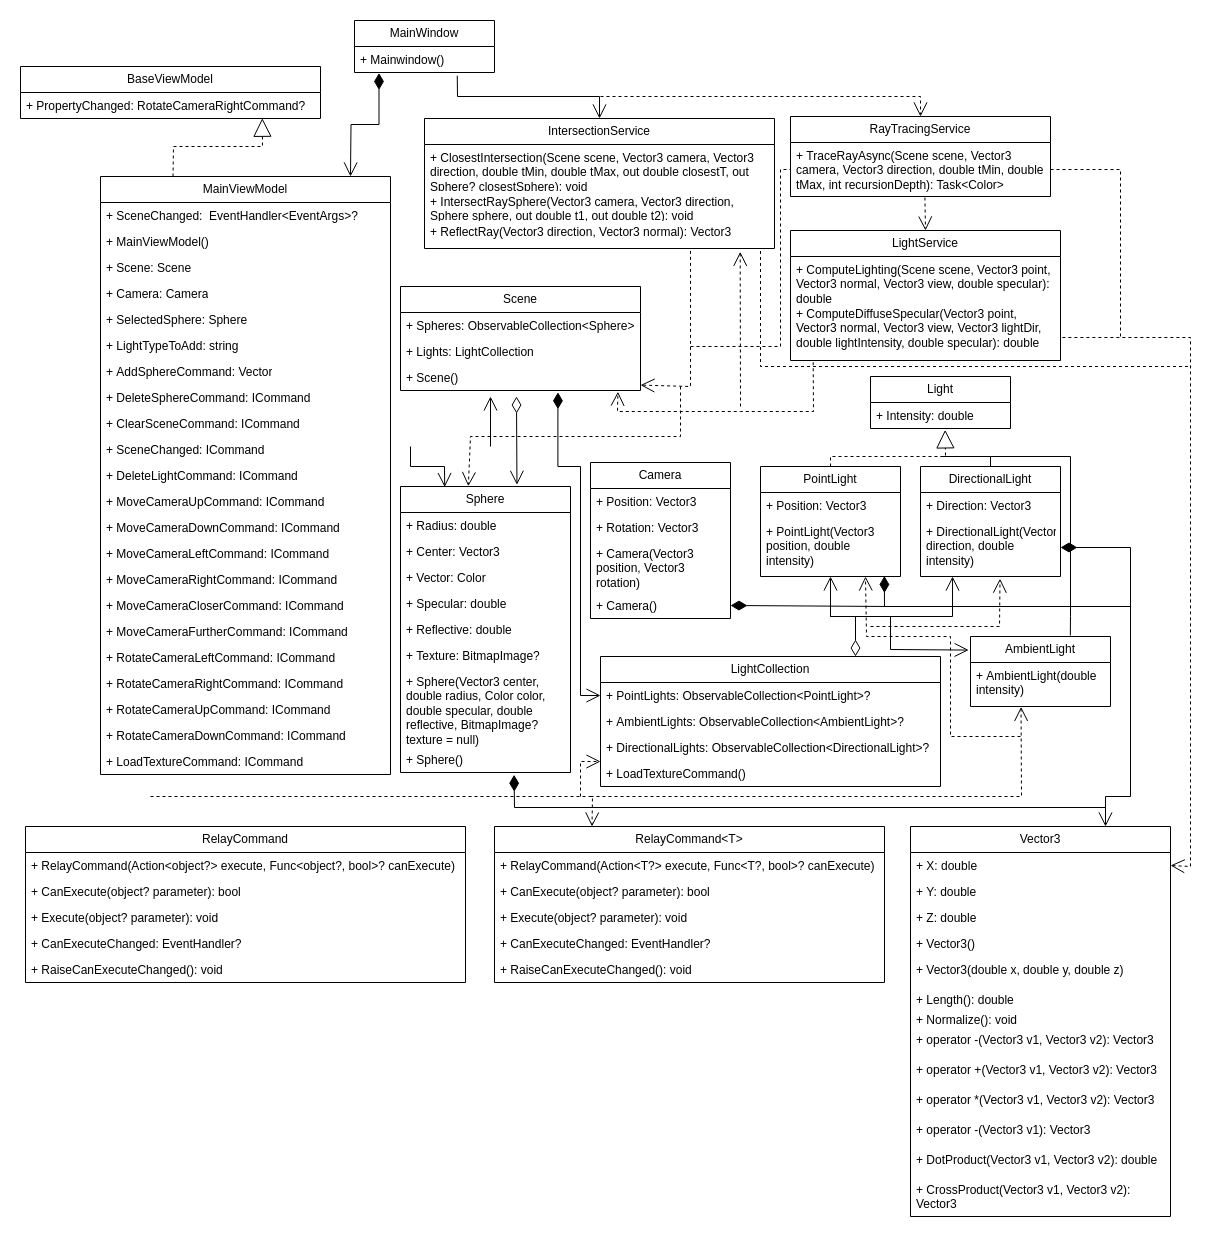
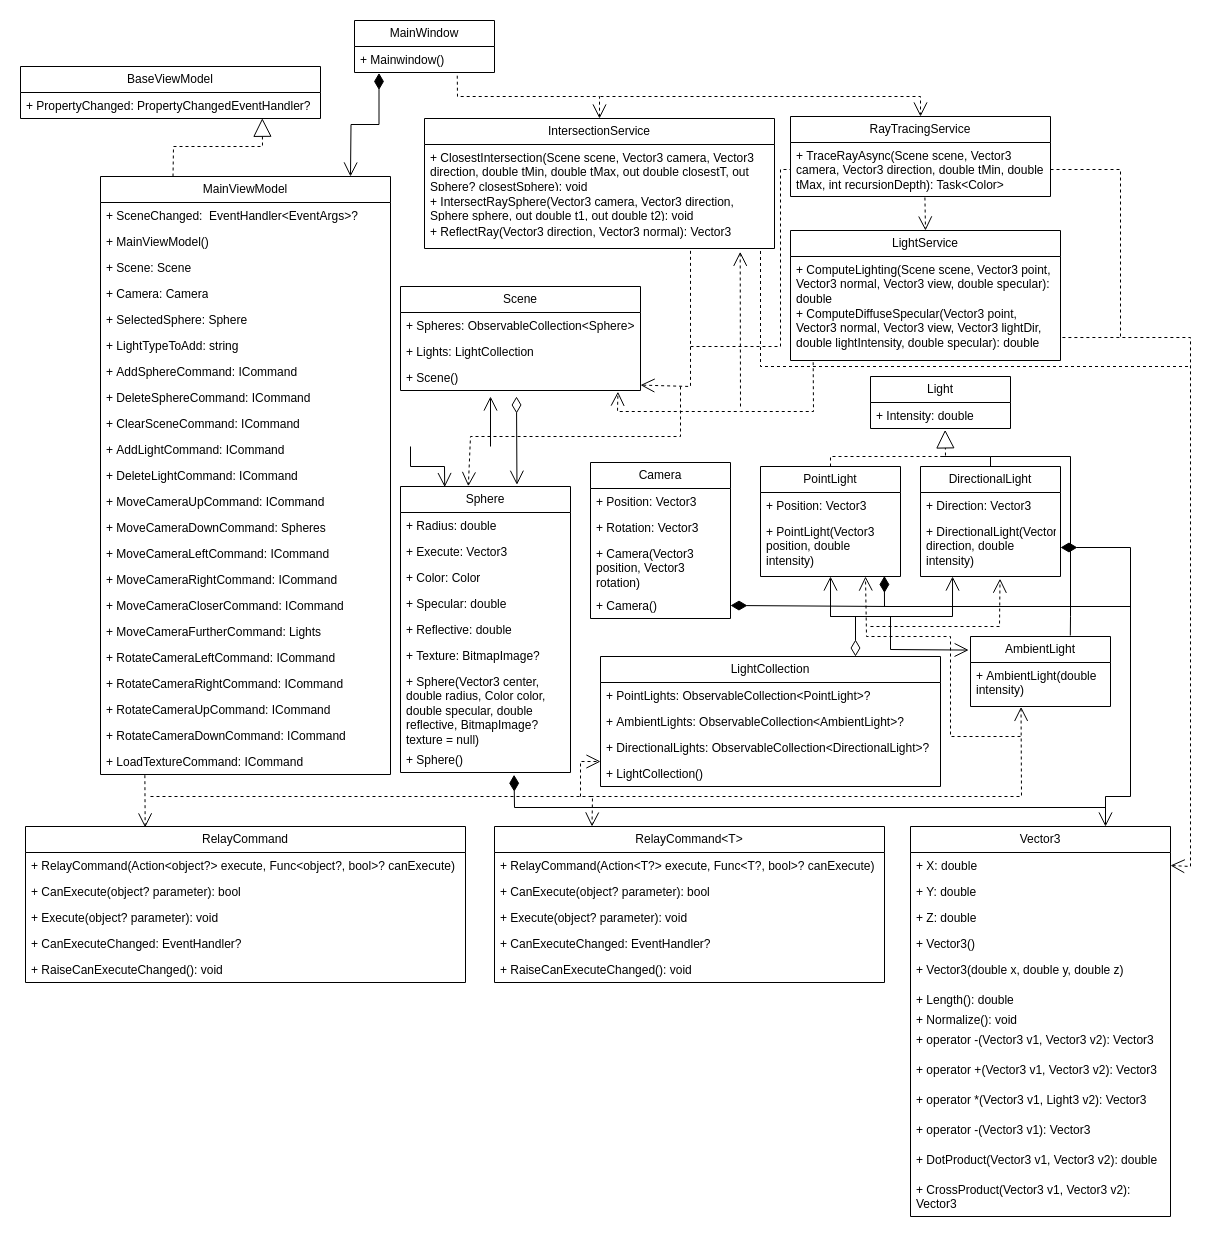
(528, 97) -> (528, 97)
(170, 107) -> (172, 114)
(191, 373) -> (197, 373)
(184, 451) -> (193, 451)
(214, 529) -> (211, 529)
(581, 550) -> none
(461, 553) -> (464, 553)
(454, 579) -> (449, 579)
(224, 633) -> (216, 633)
(680, 775) -> (664, 775)
none -> (145, 799)
(1042, 1108) -> (1042, 1108)
